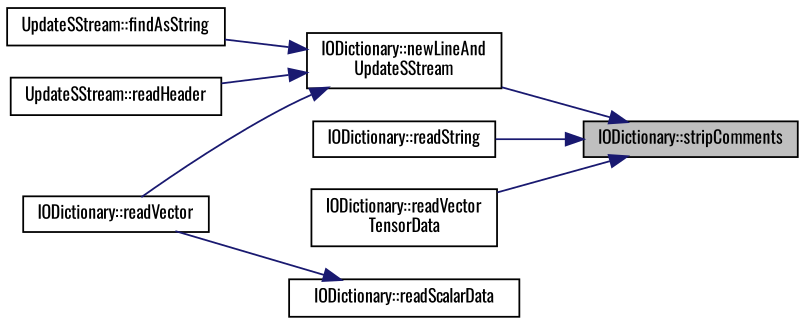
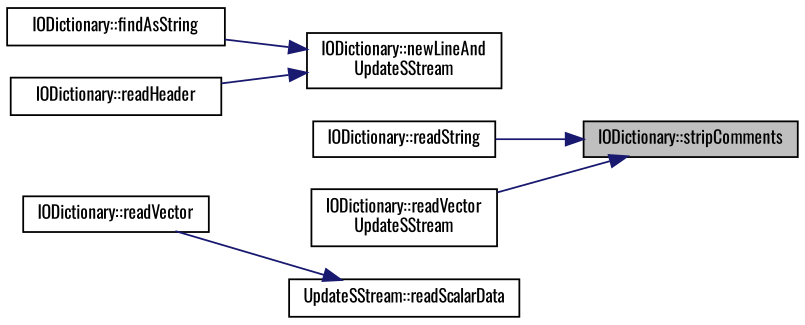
(116, 27) -> (116, 27)
(116, 96) -> (116, 96)
(556, 102) -> none
(224, 142) -> none
(404, 218) -> (404, 218)
(404, 298) -> (404, 298)
